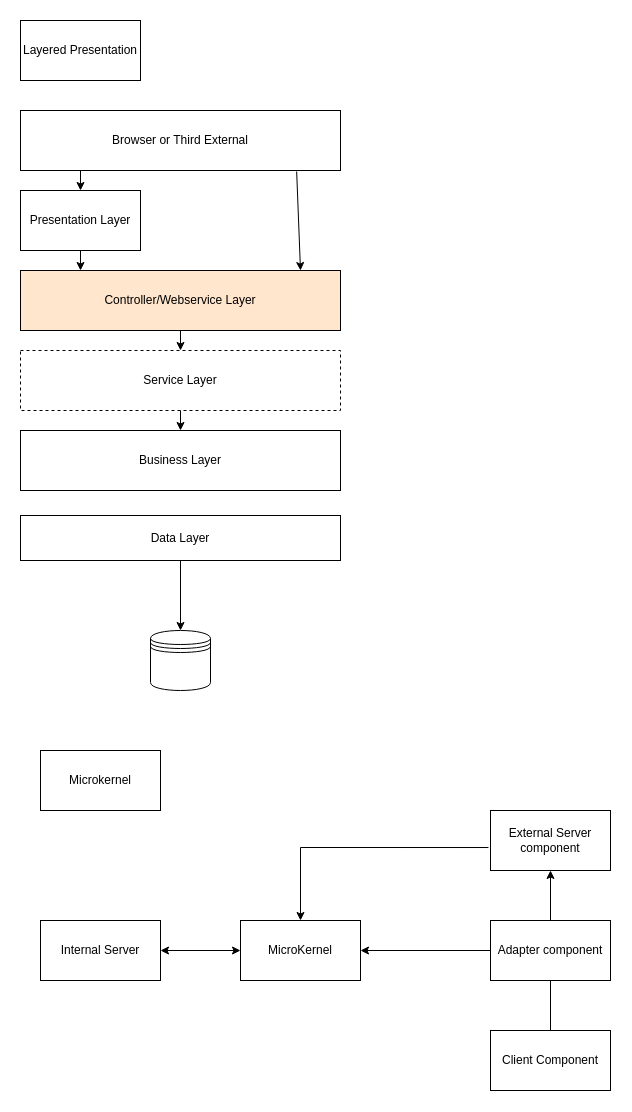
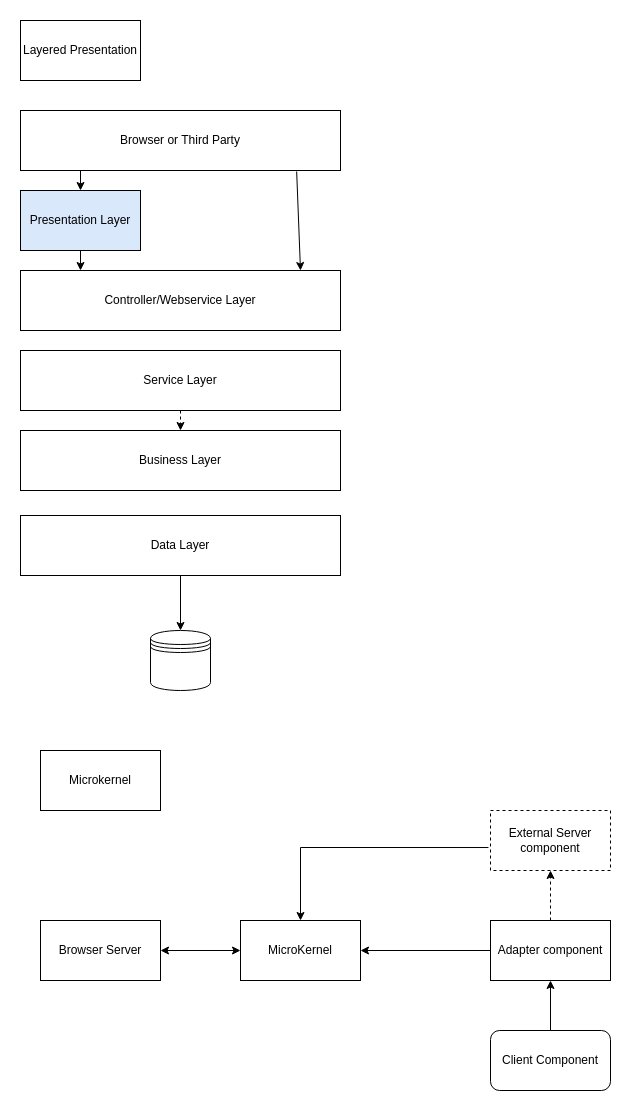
(181, 141) -> (181, 141)
(81, 221) -> (81, 221)
(181, 301) -> (181, 301)
(181, 337) -> none
(181, 381) -> (181, 381)
(181, 417) -> (181, 417)
(181, 538) -> (181, 546)
(551, 841) -> (551, 841)
(551, 898) -> (551, 898)
(101, 951) -> (101, 951)
(551, 986) -> (551, 988)
(551, 1061) -> (551, 1061)
